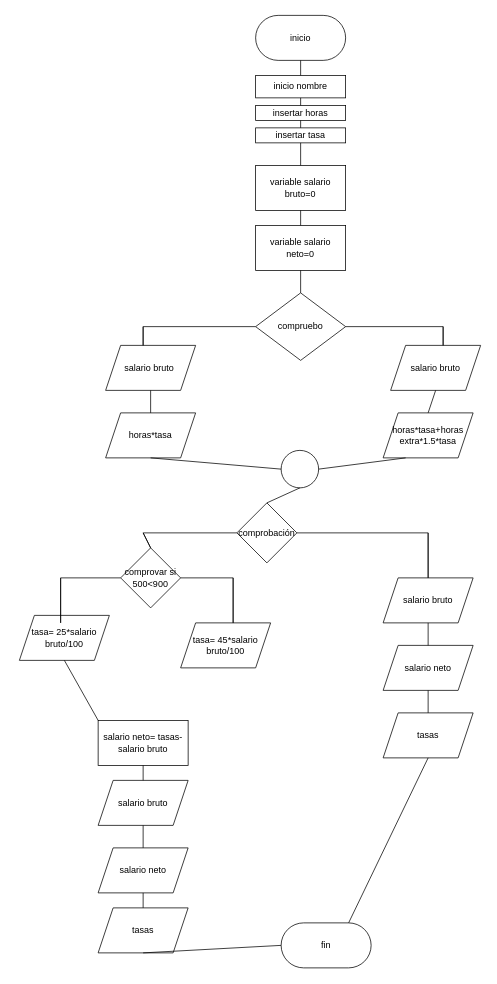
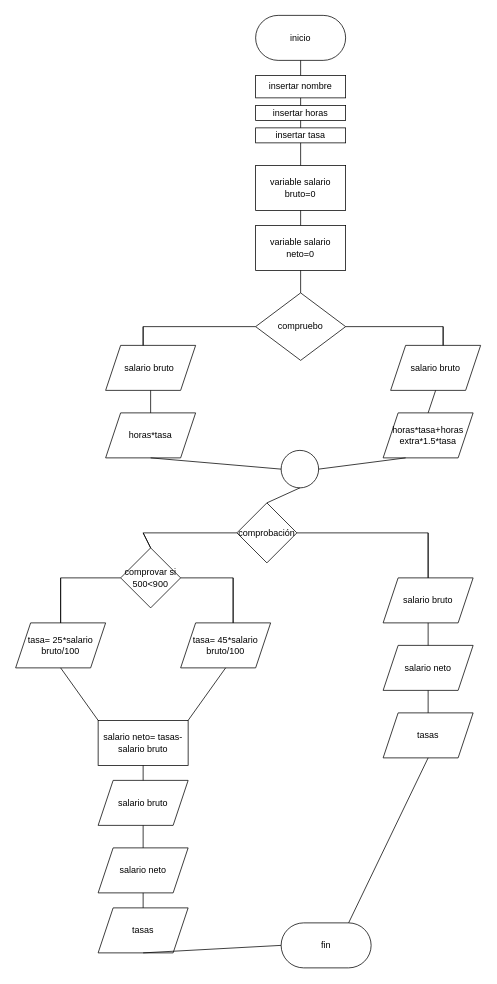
(300, 87) -> (300, 87)
(64, 638) -> (60, 645)
none -> (207, 694)
